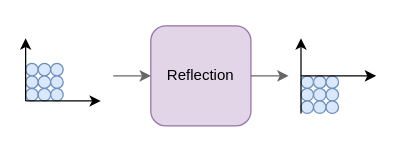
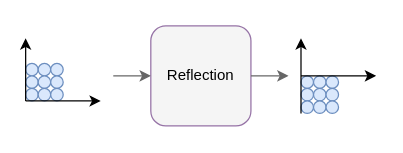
(201, 76) -> (201, 76)
